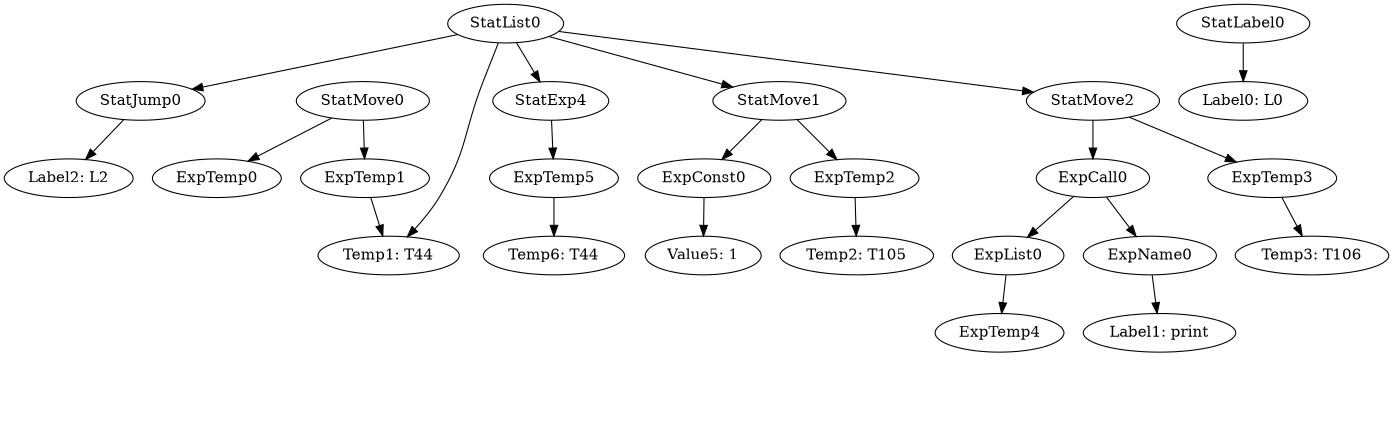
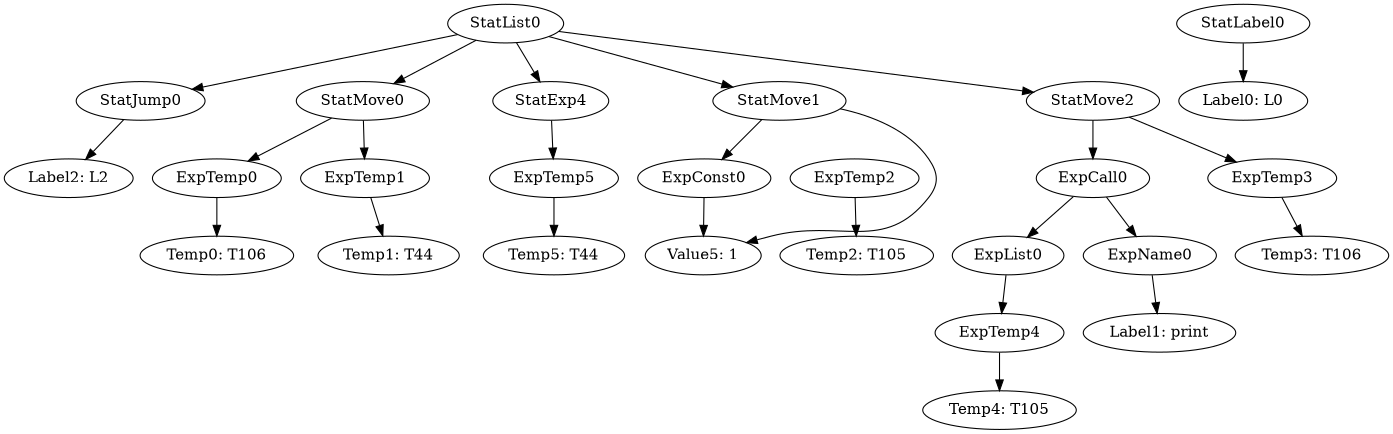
(813, 136) -> (916, 211)
(465, 140) -> (440, 59)
none -> (217, 256)
(554, 256) -> (554, 256)
none -> (1000, 410)
